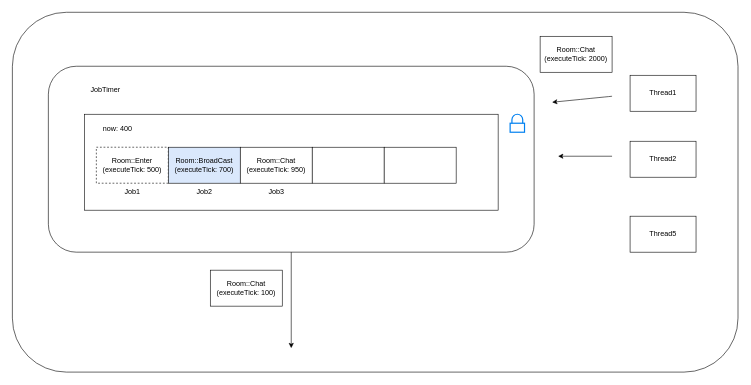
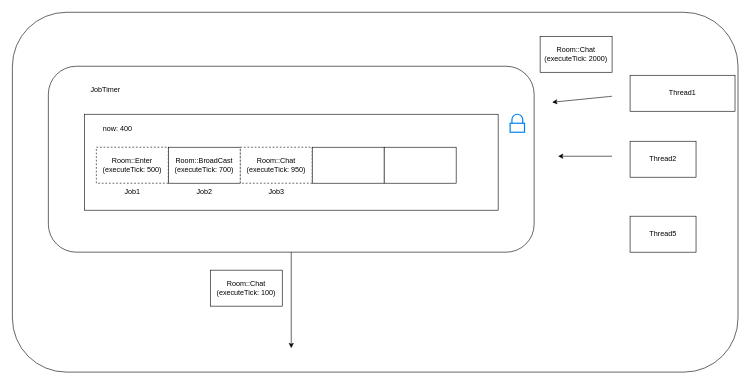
(663, 93) -> (683, 93)
(204, 165) -> (204, 165)
(276, 165) -> (276, 165)
